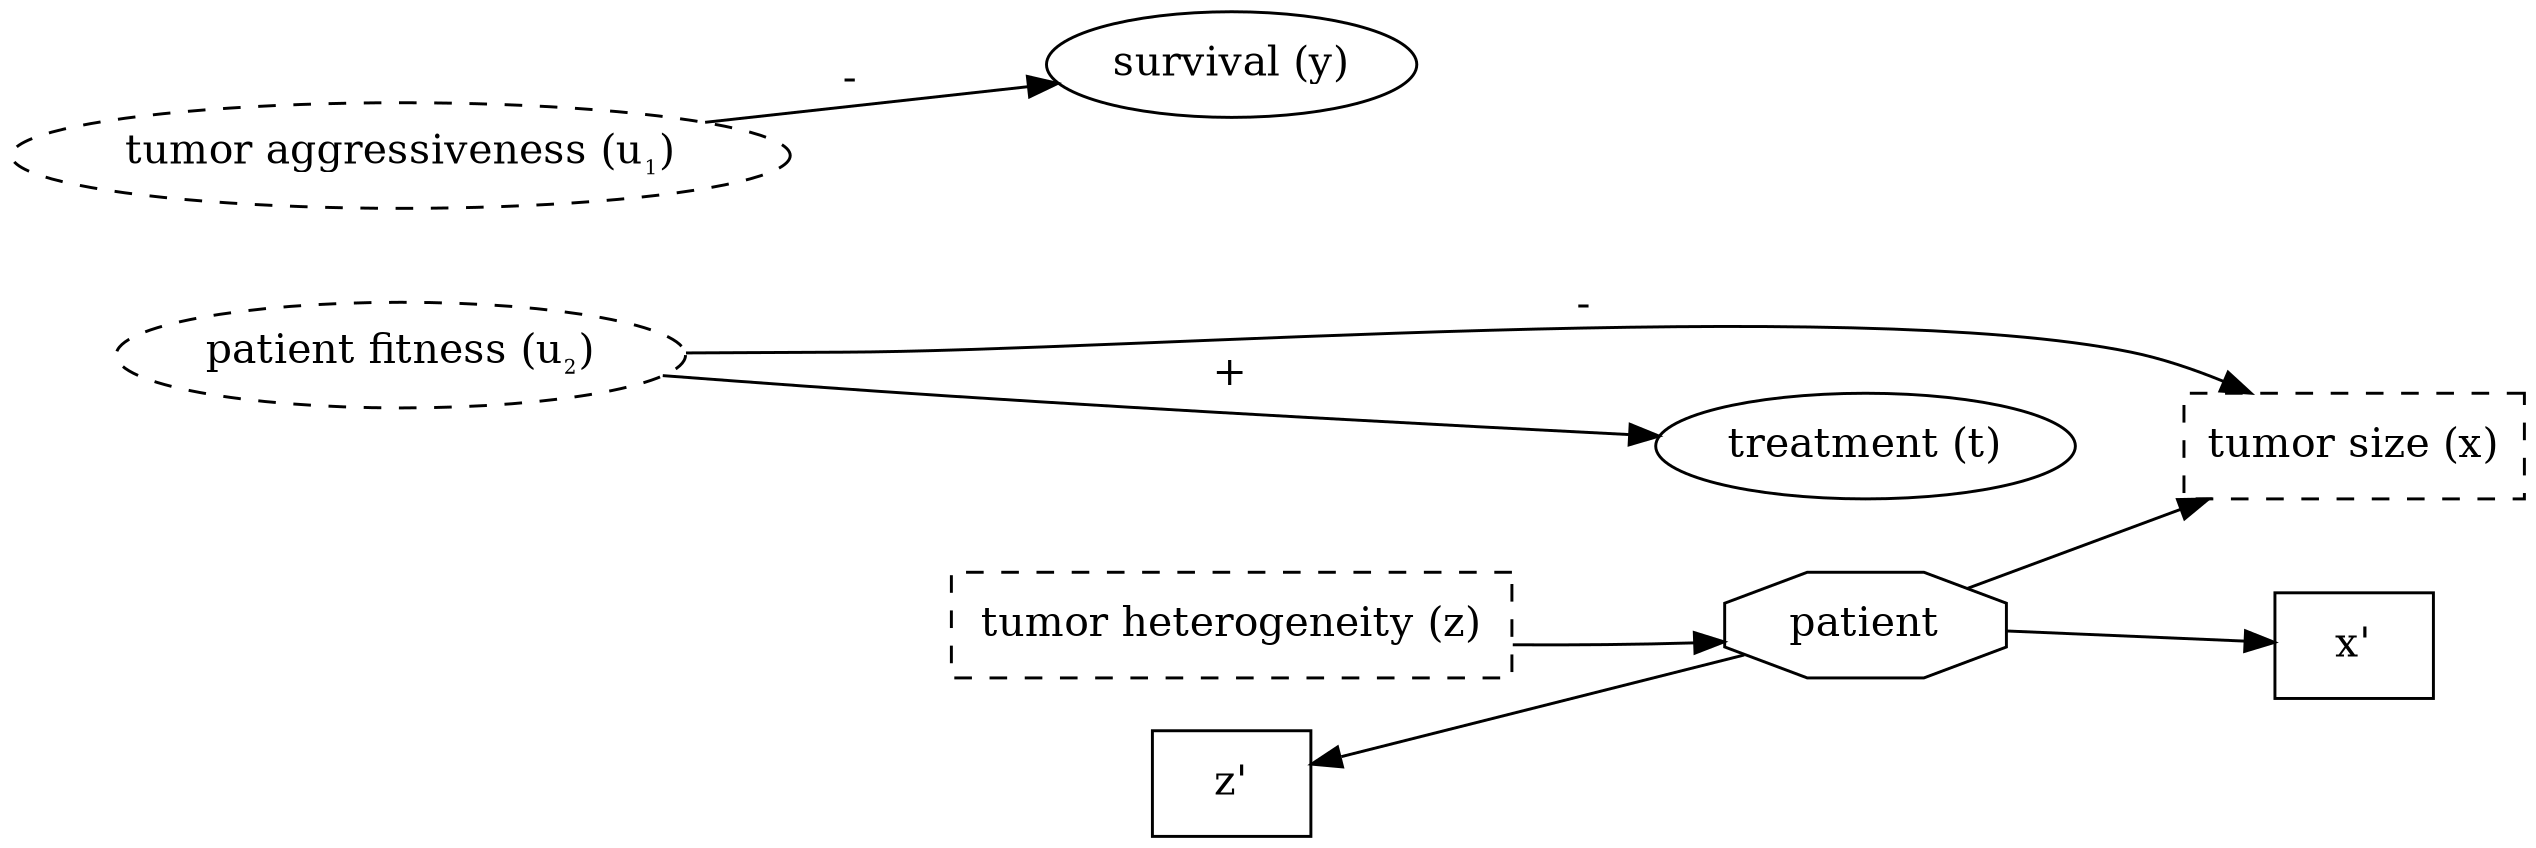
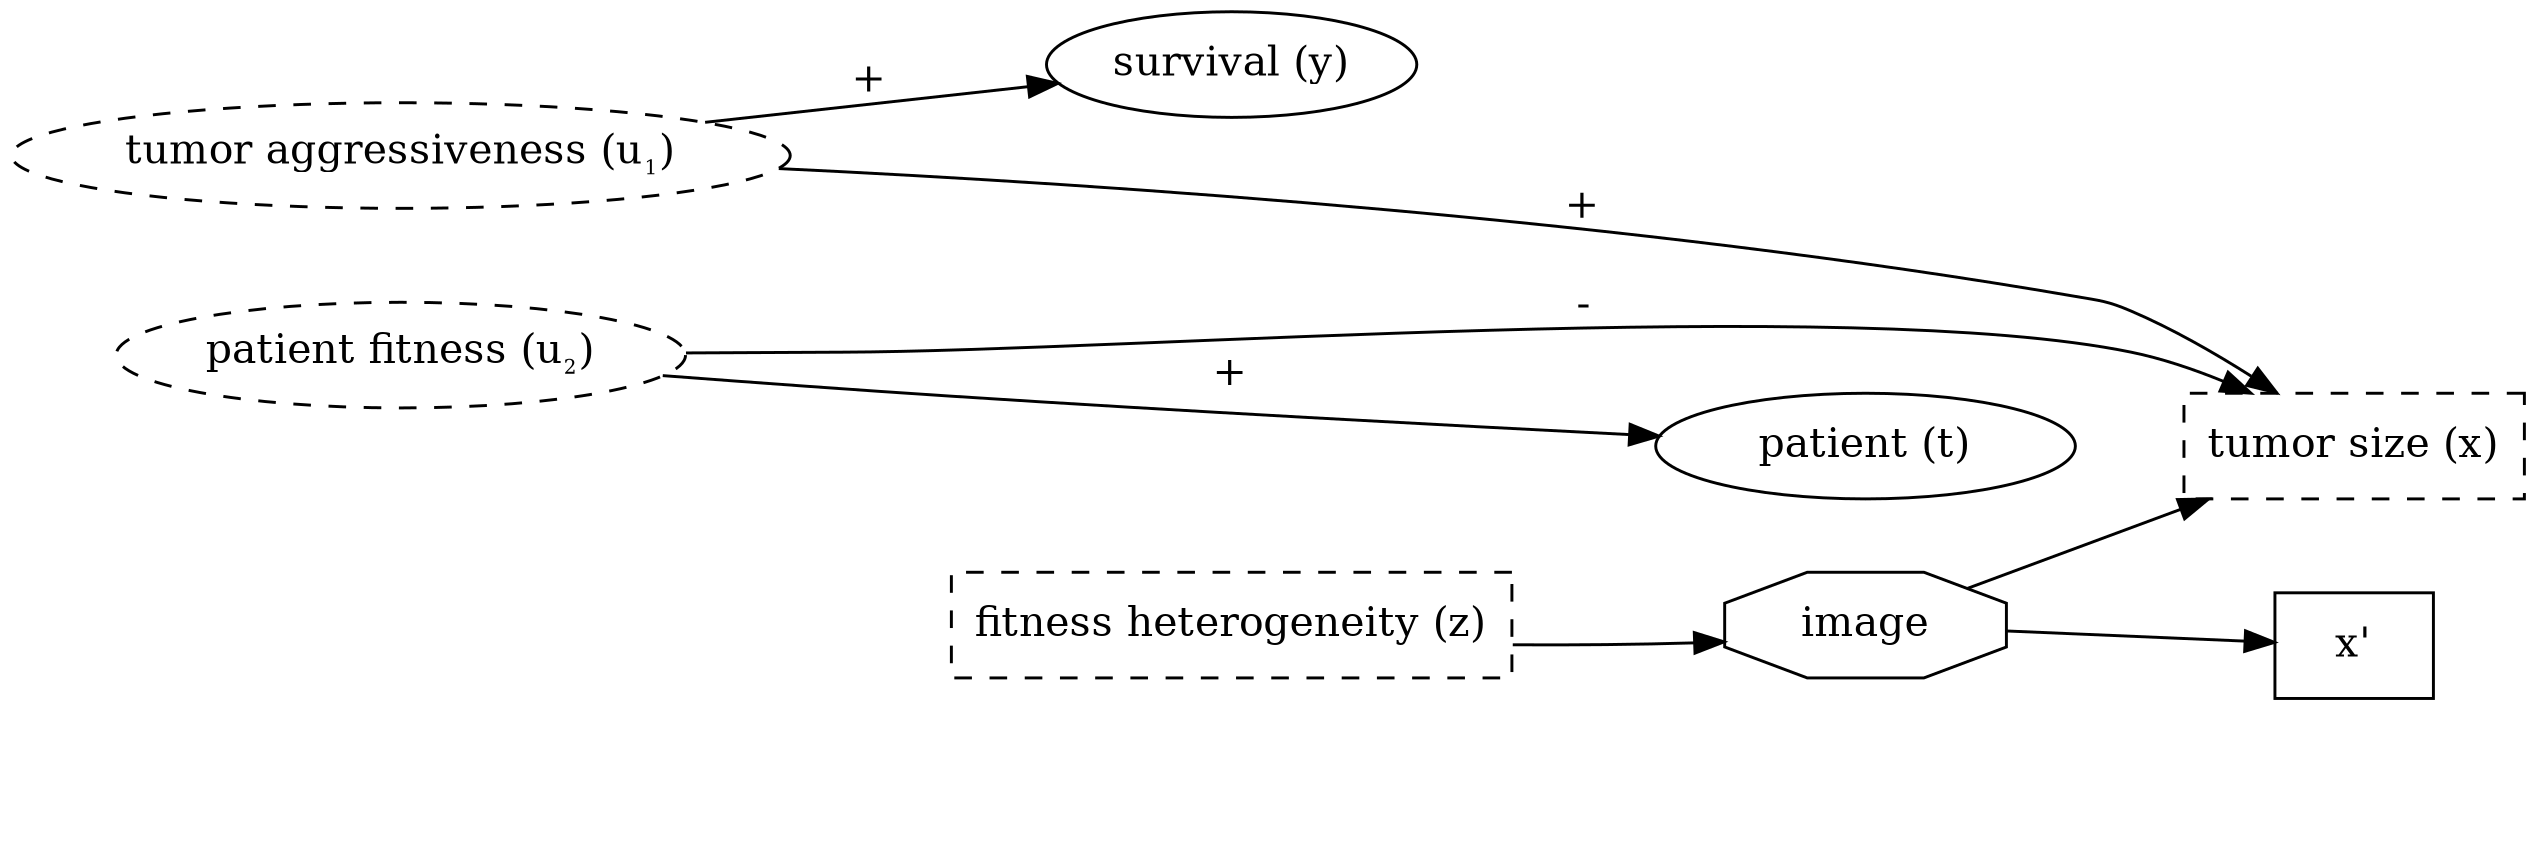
(871, 81) -> (871, 81)
none -> (1526, 223)
(1866, 446) -> (1866, 446)
(1232, 625) -> (1232, 625)
(1866, 625) -> (1866, 625)
(1232, 784) -> none
